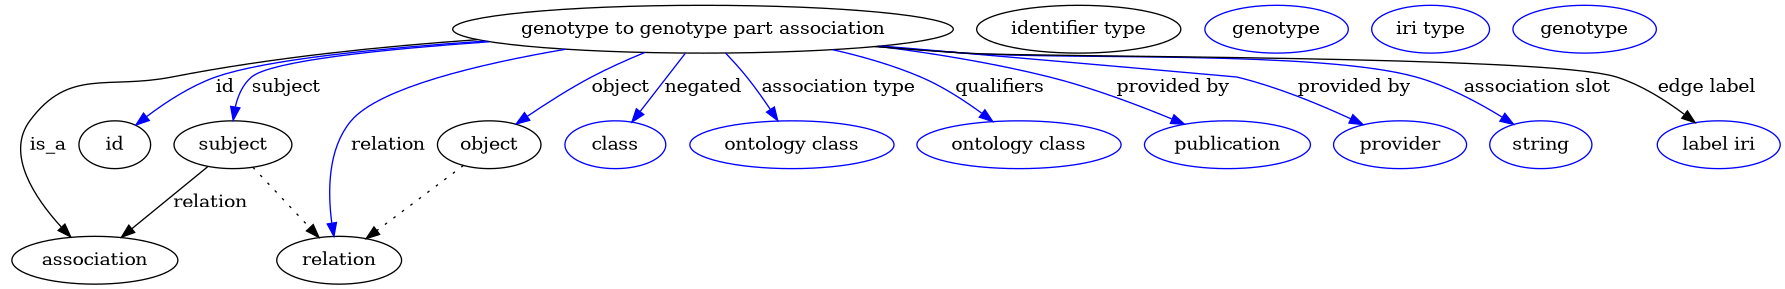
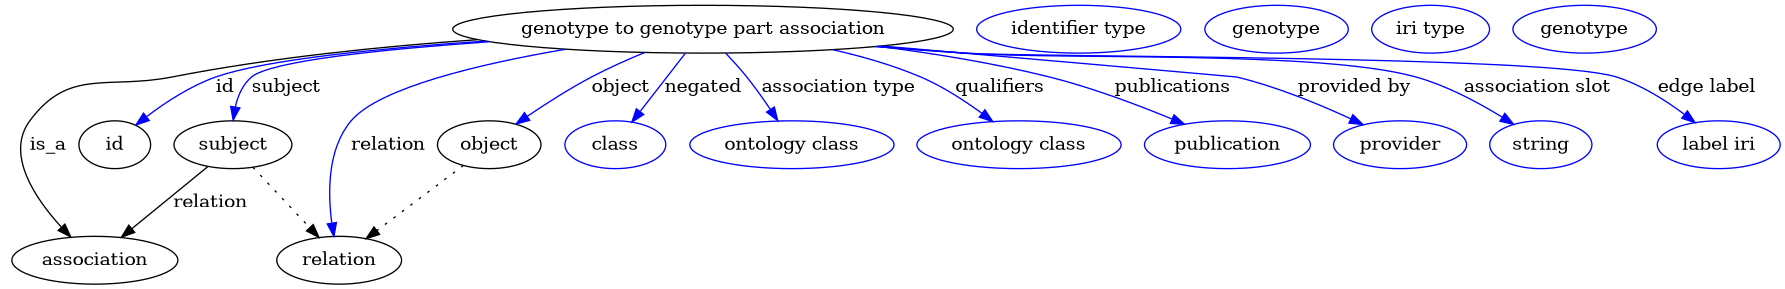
(1079, 29) -> (1079, 29)
(1387, 61) -> (1387, 61)
(1173, 87) -> (1173, 87)
